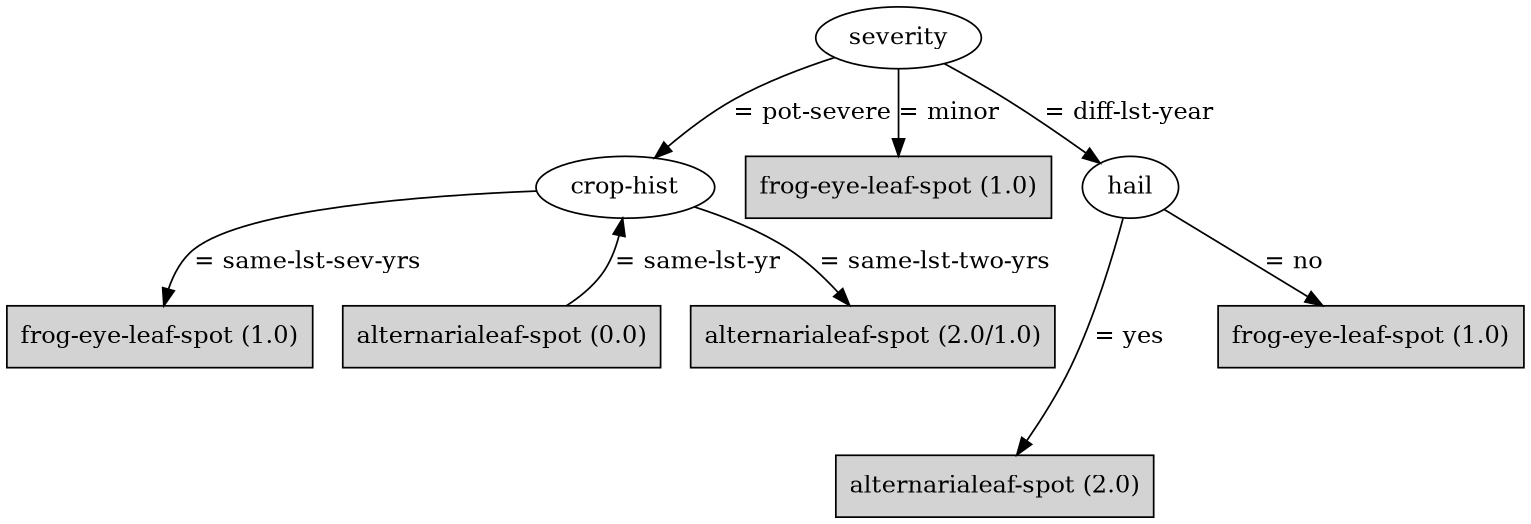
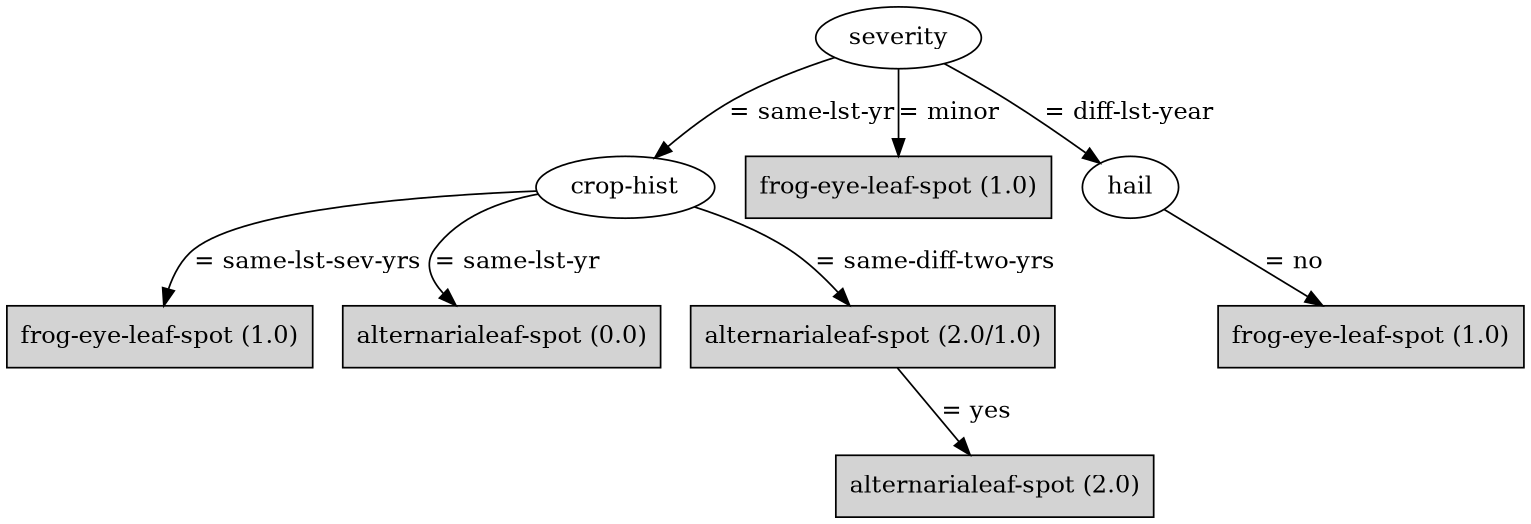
(813, 113) -> (813, 113)
(935, 262) -> (935, 262)
(600, 276) -> (460, 225)
(1085, 334) -> (928, 405)
